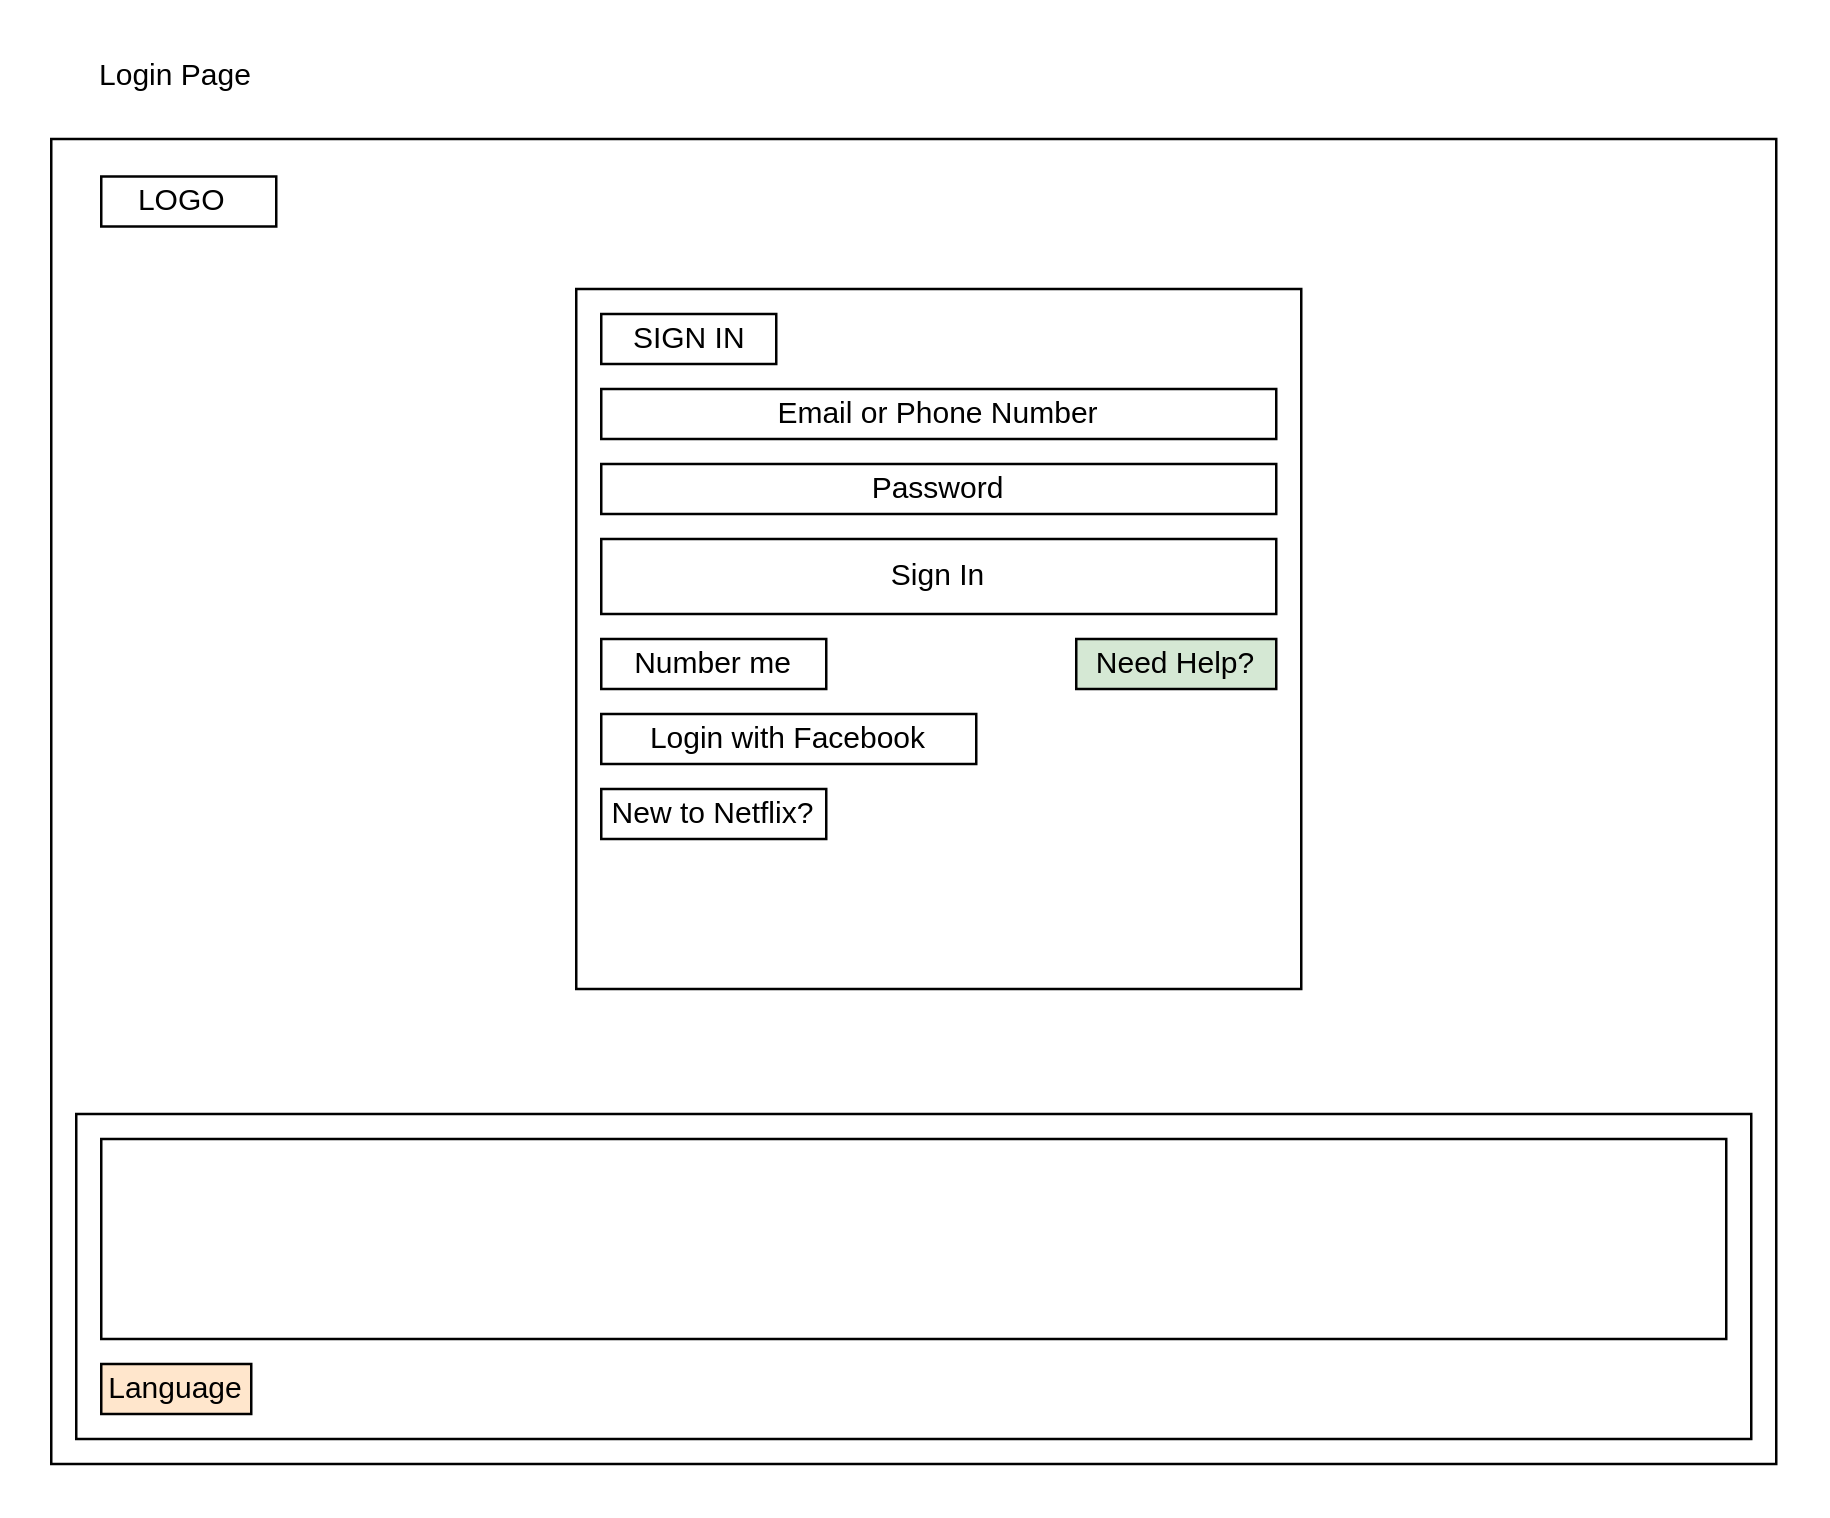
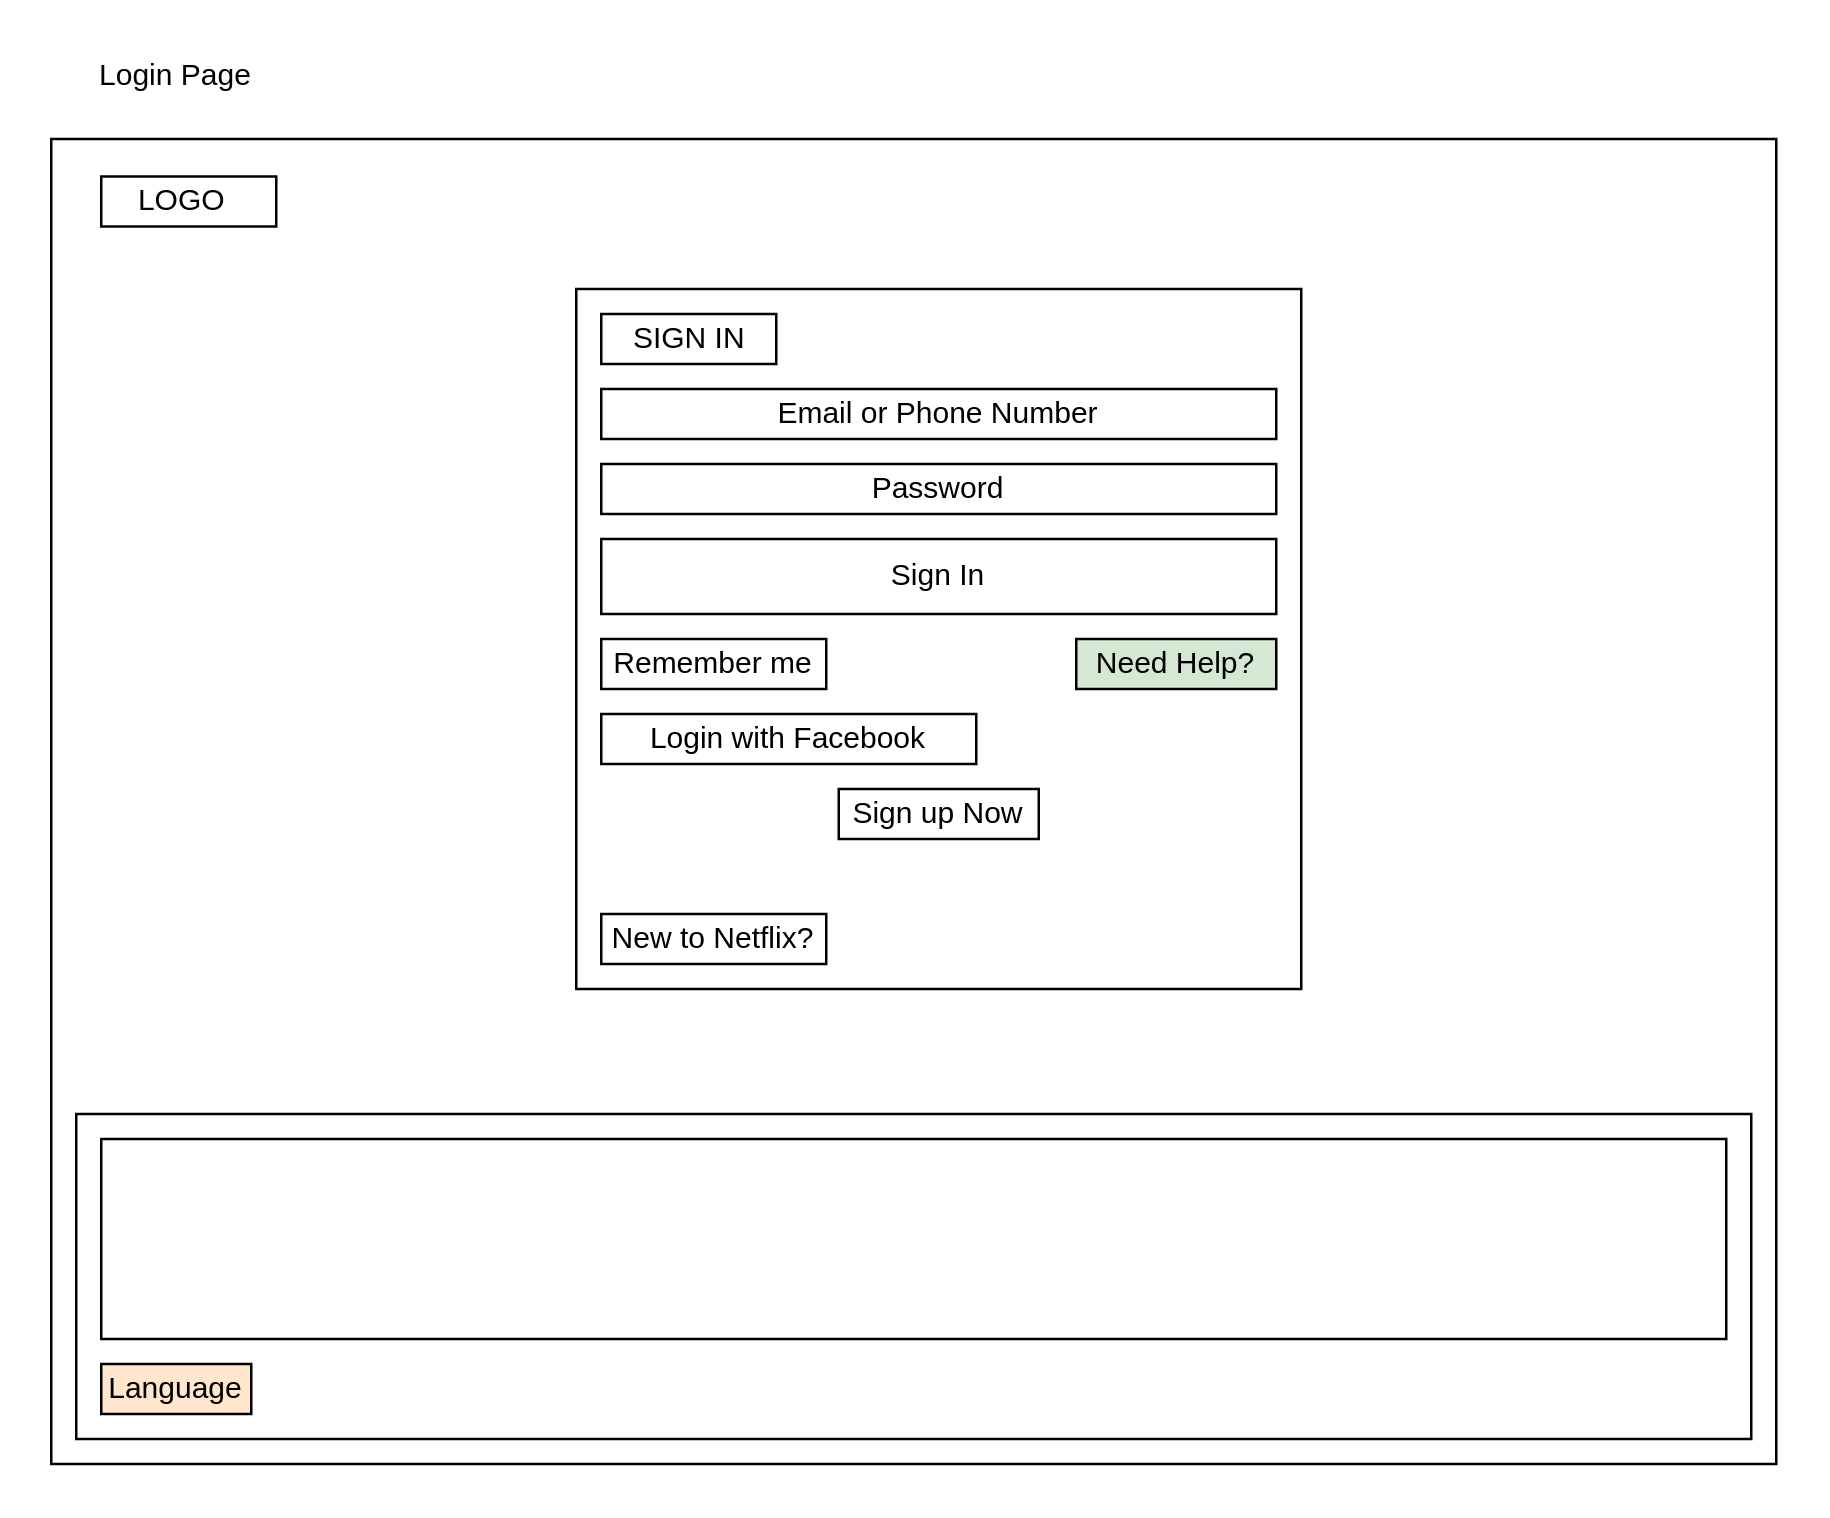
(714, 664) -> (714, 664)
(714, 814) -> (714, 939)
none -> (939, 814)
